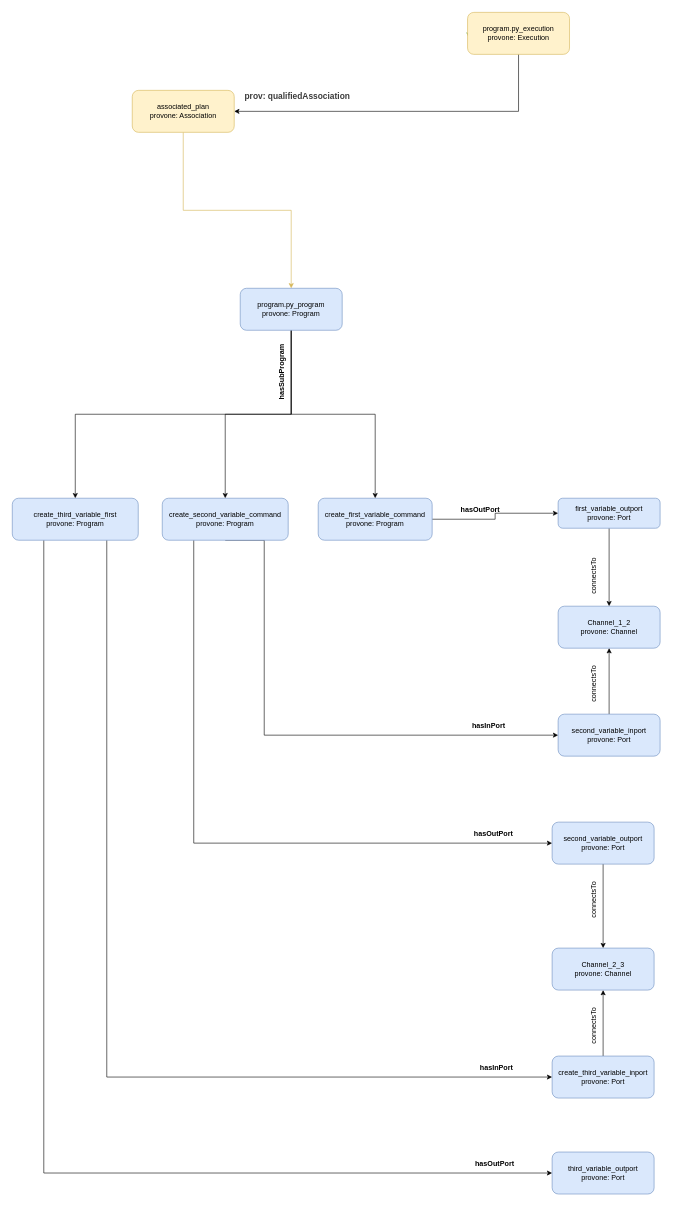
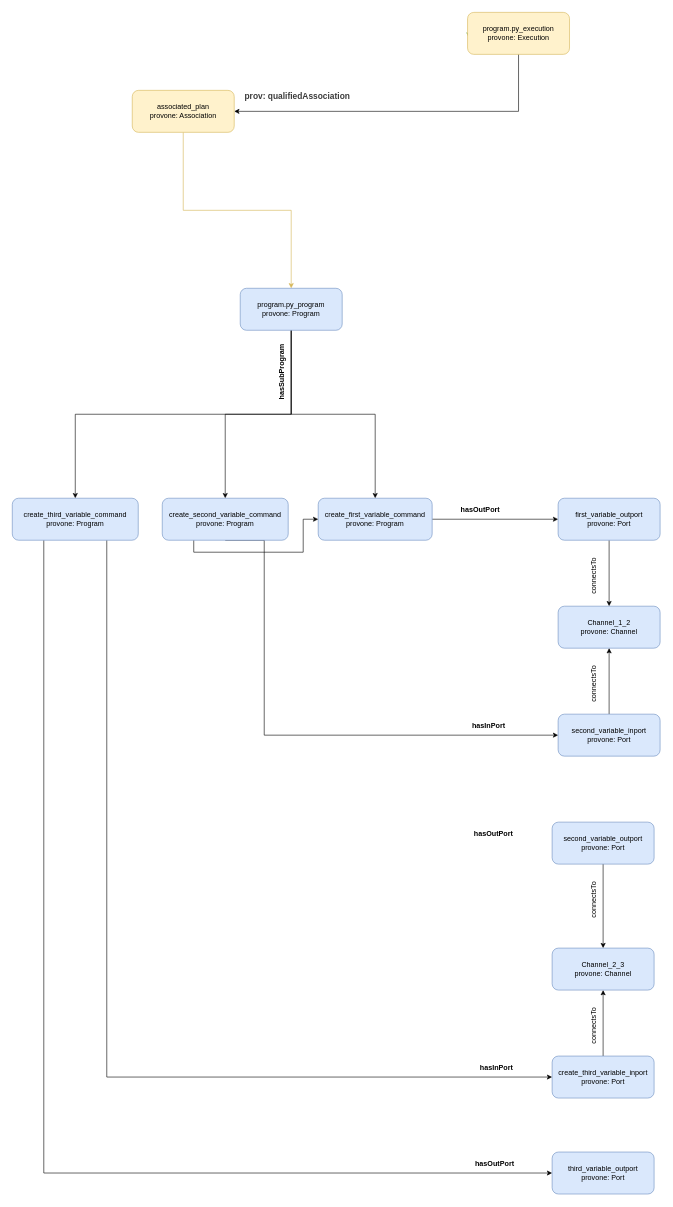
(609, 513) -> (609, 519)
(75, 519) -> (75, 519)
(546, 843) -> (305, 519)
